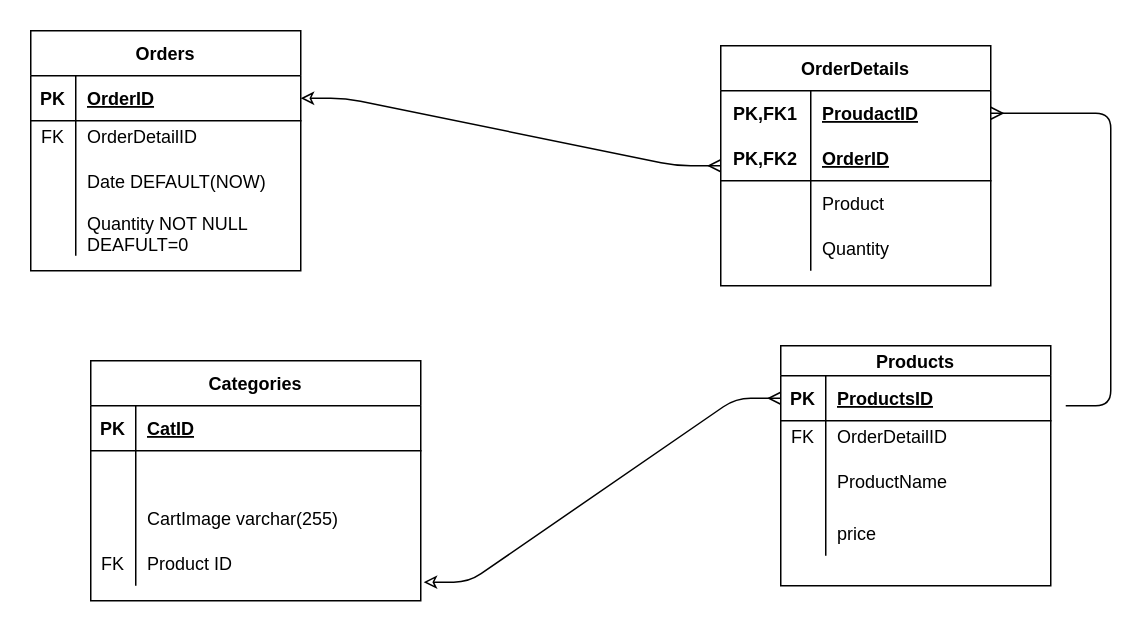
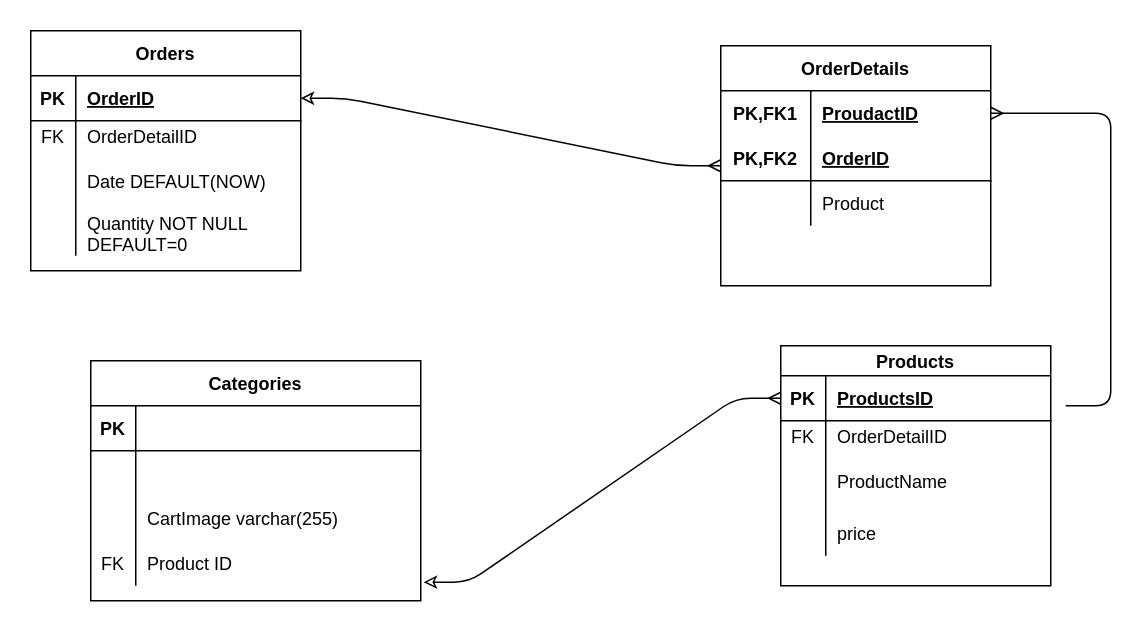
(166, 224) -> (166, 224)
(901, 248) -> none
(278, 428) -> none
